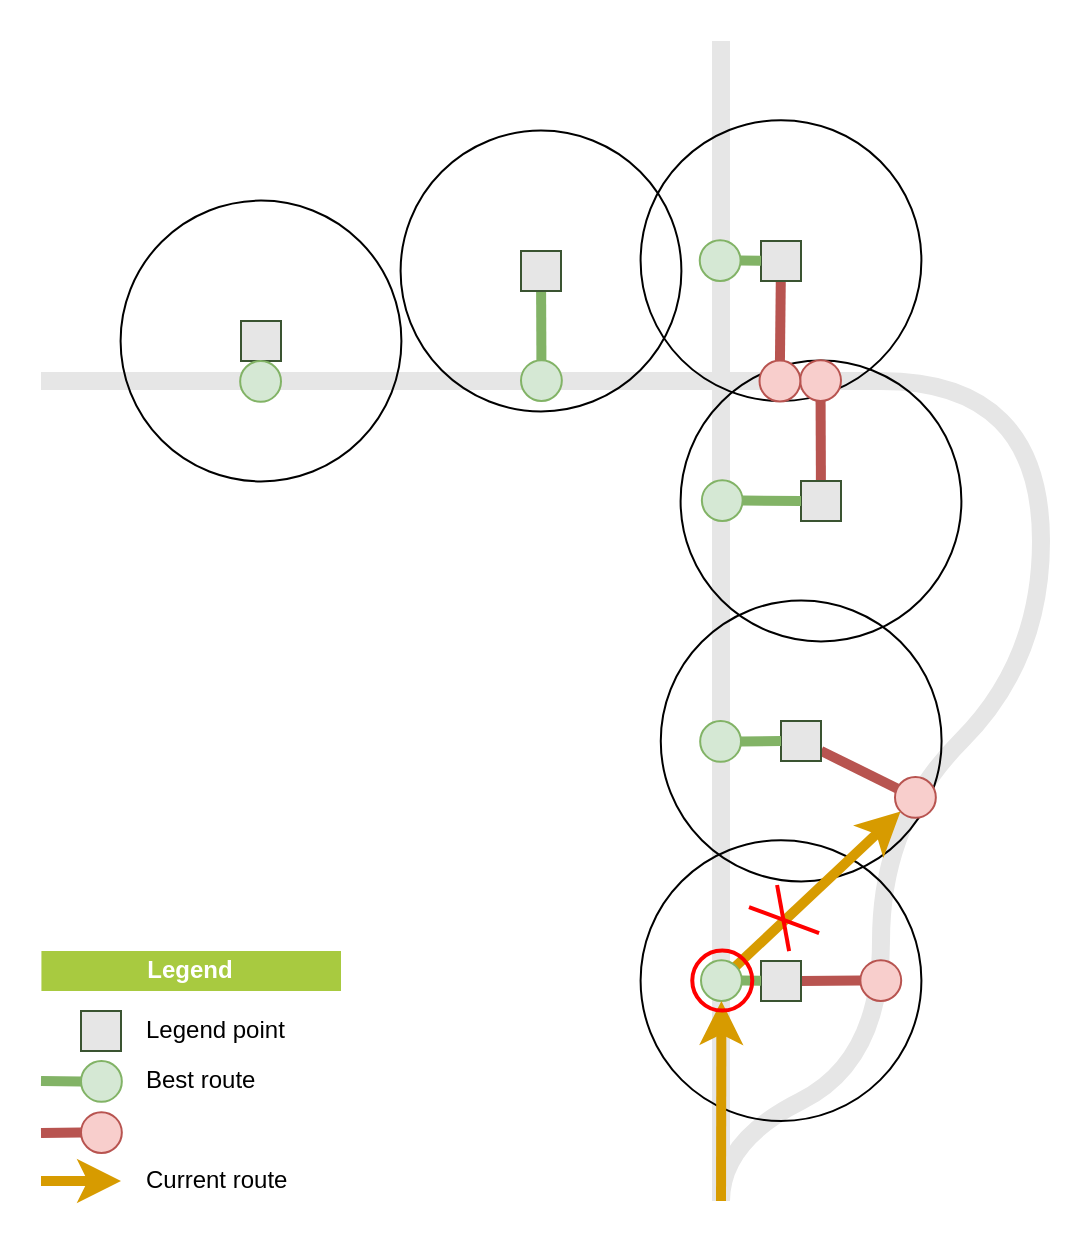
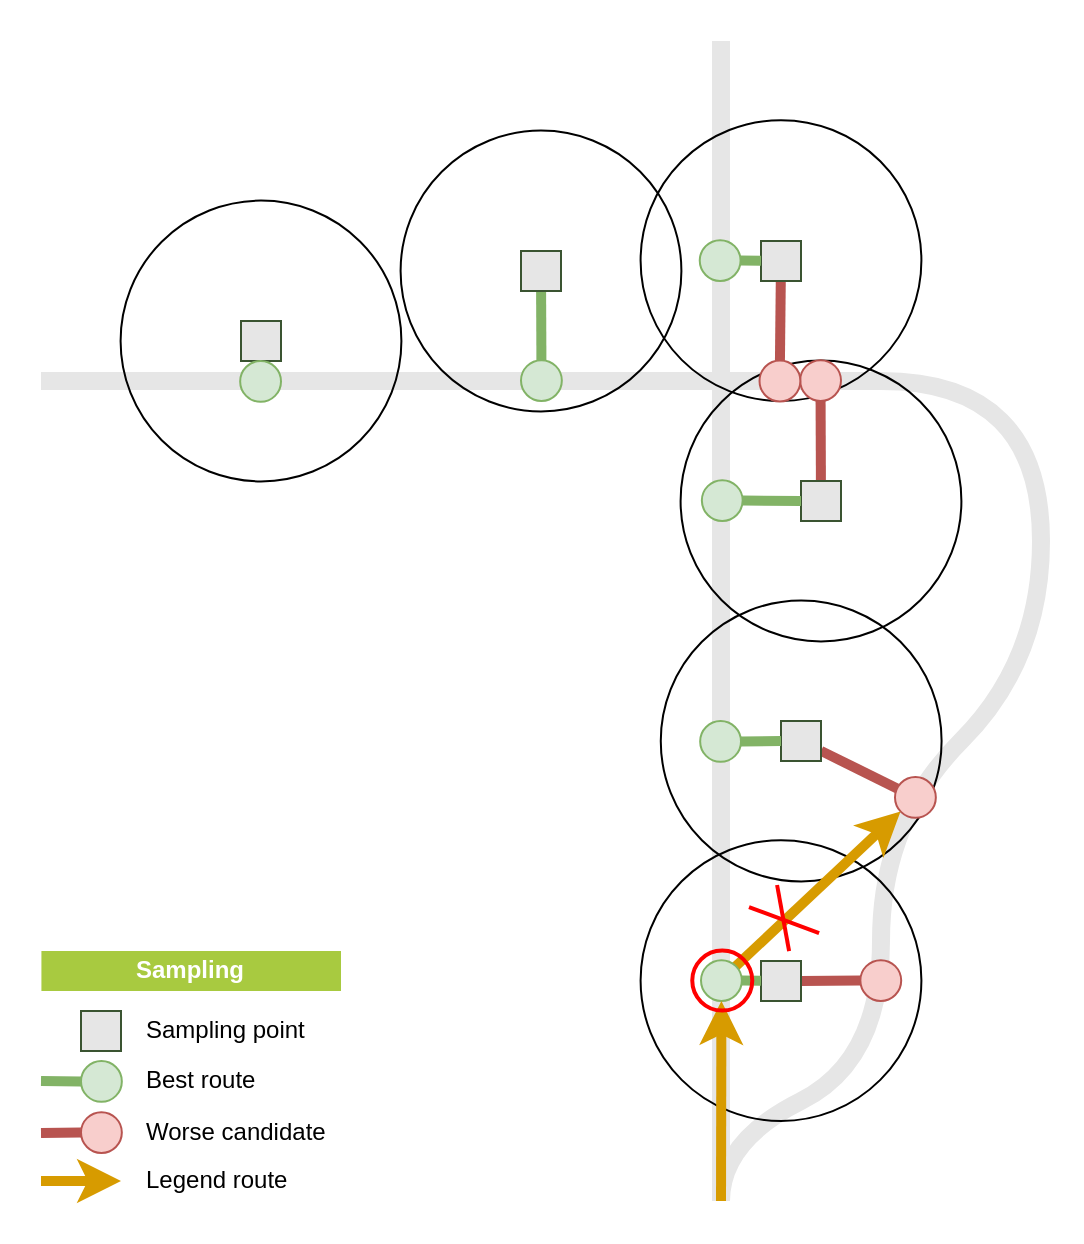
(191, 971) -> (191, 971)
(221, 1031) -> (229, 1031)
none -> (242, 1133)
(231, 1181) -> (225, 1181)
